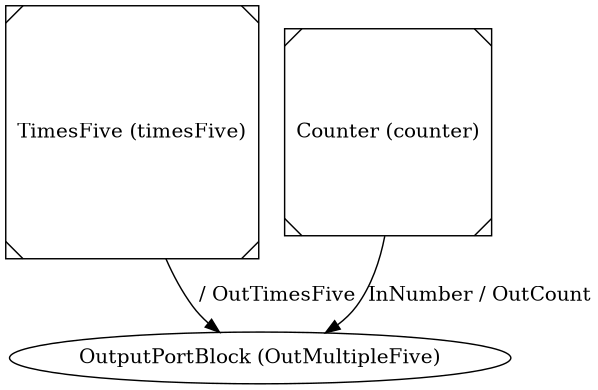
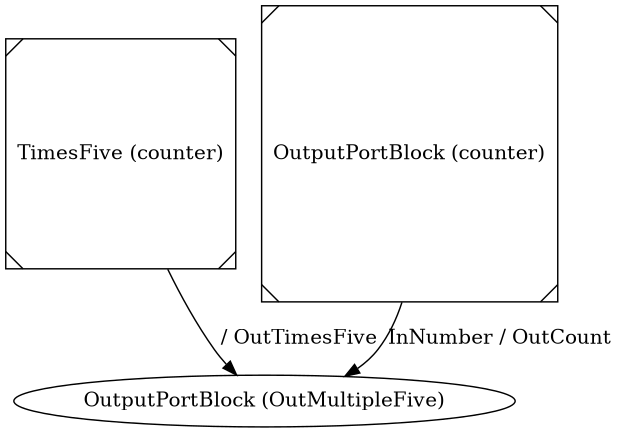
(132, 132) -> (121, 154)
(388, 132) -> (410, 154)
